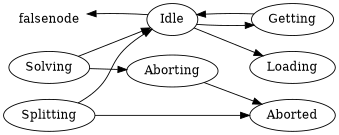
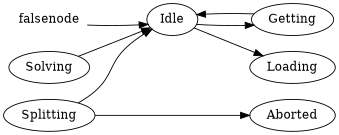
(122, 14) -> (113, 26)
(172, 71) -> none
